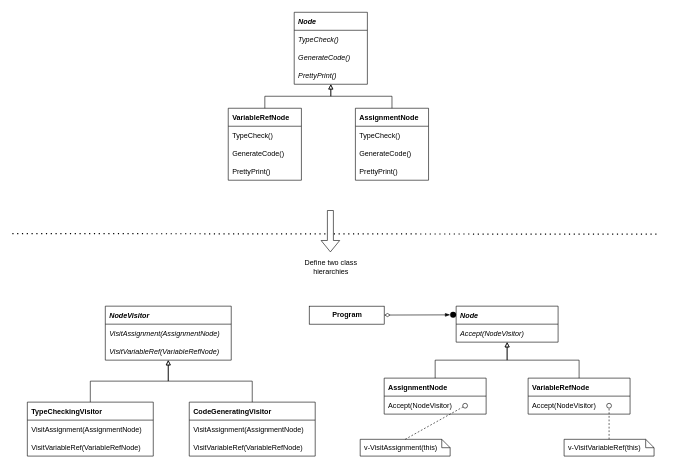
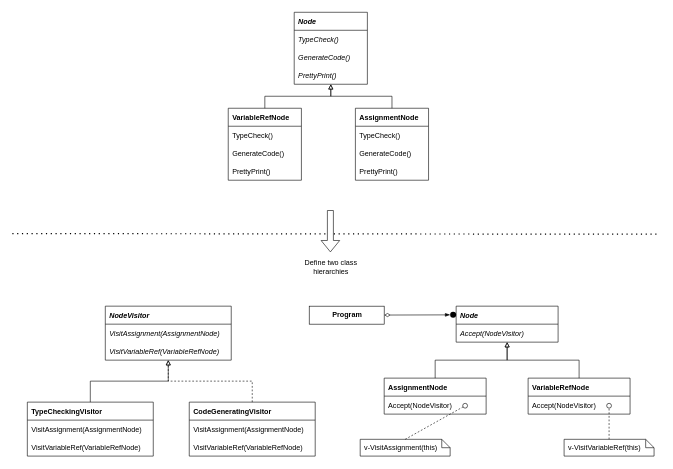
(221, 381) -> (221, 381)
